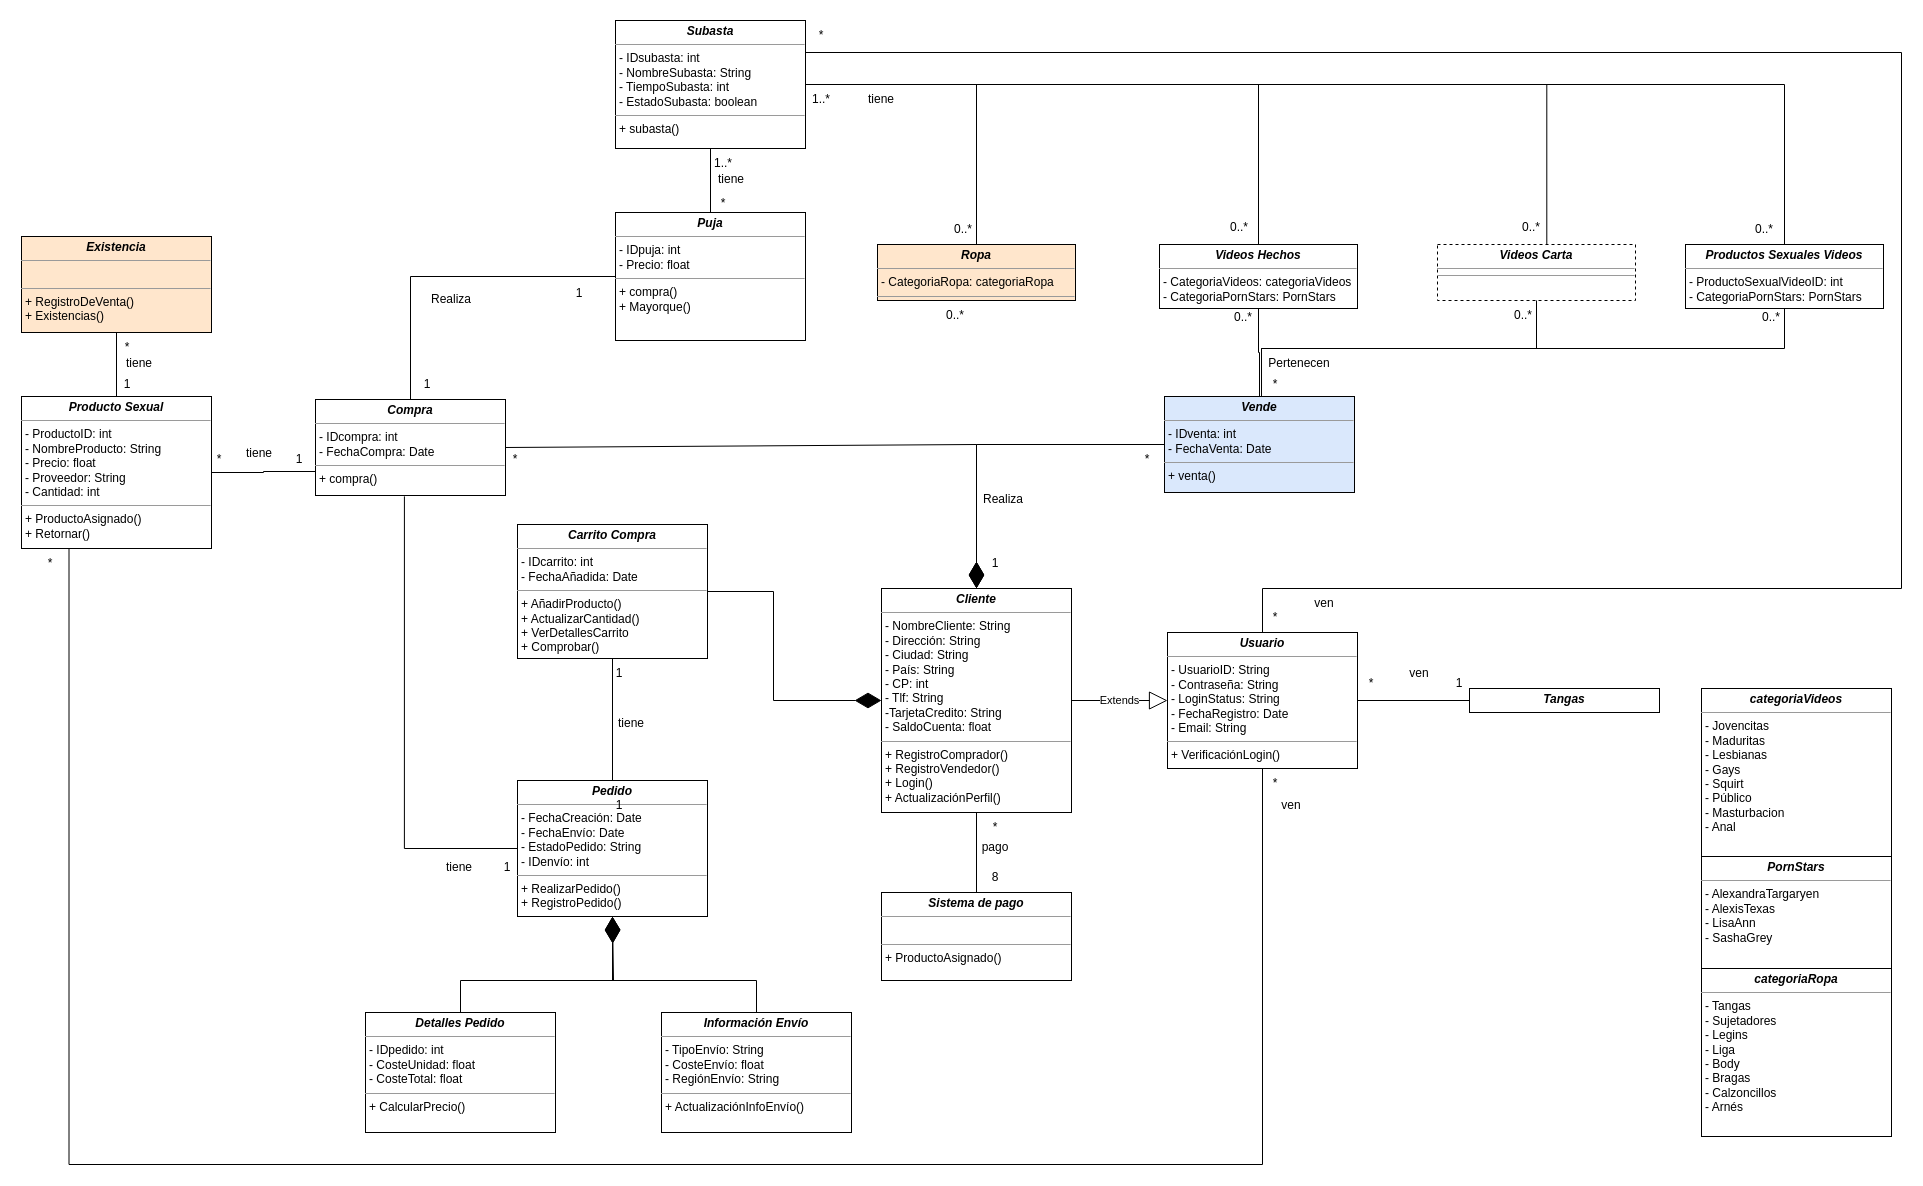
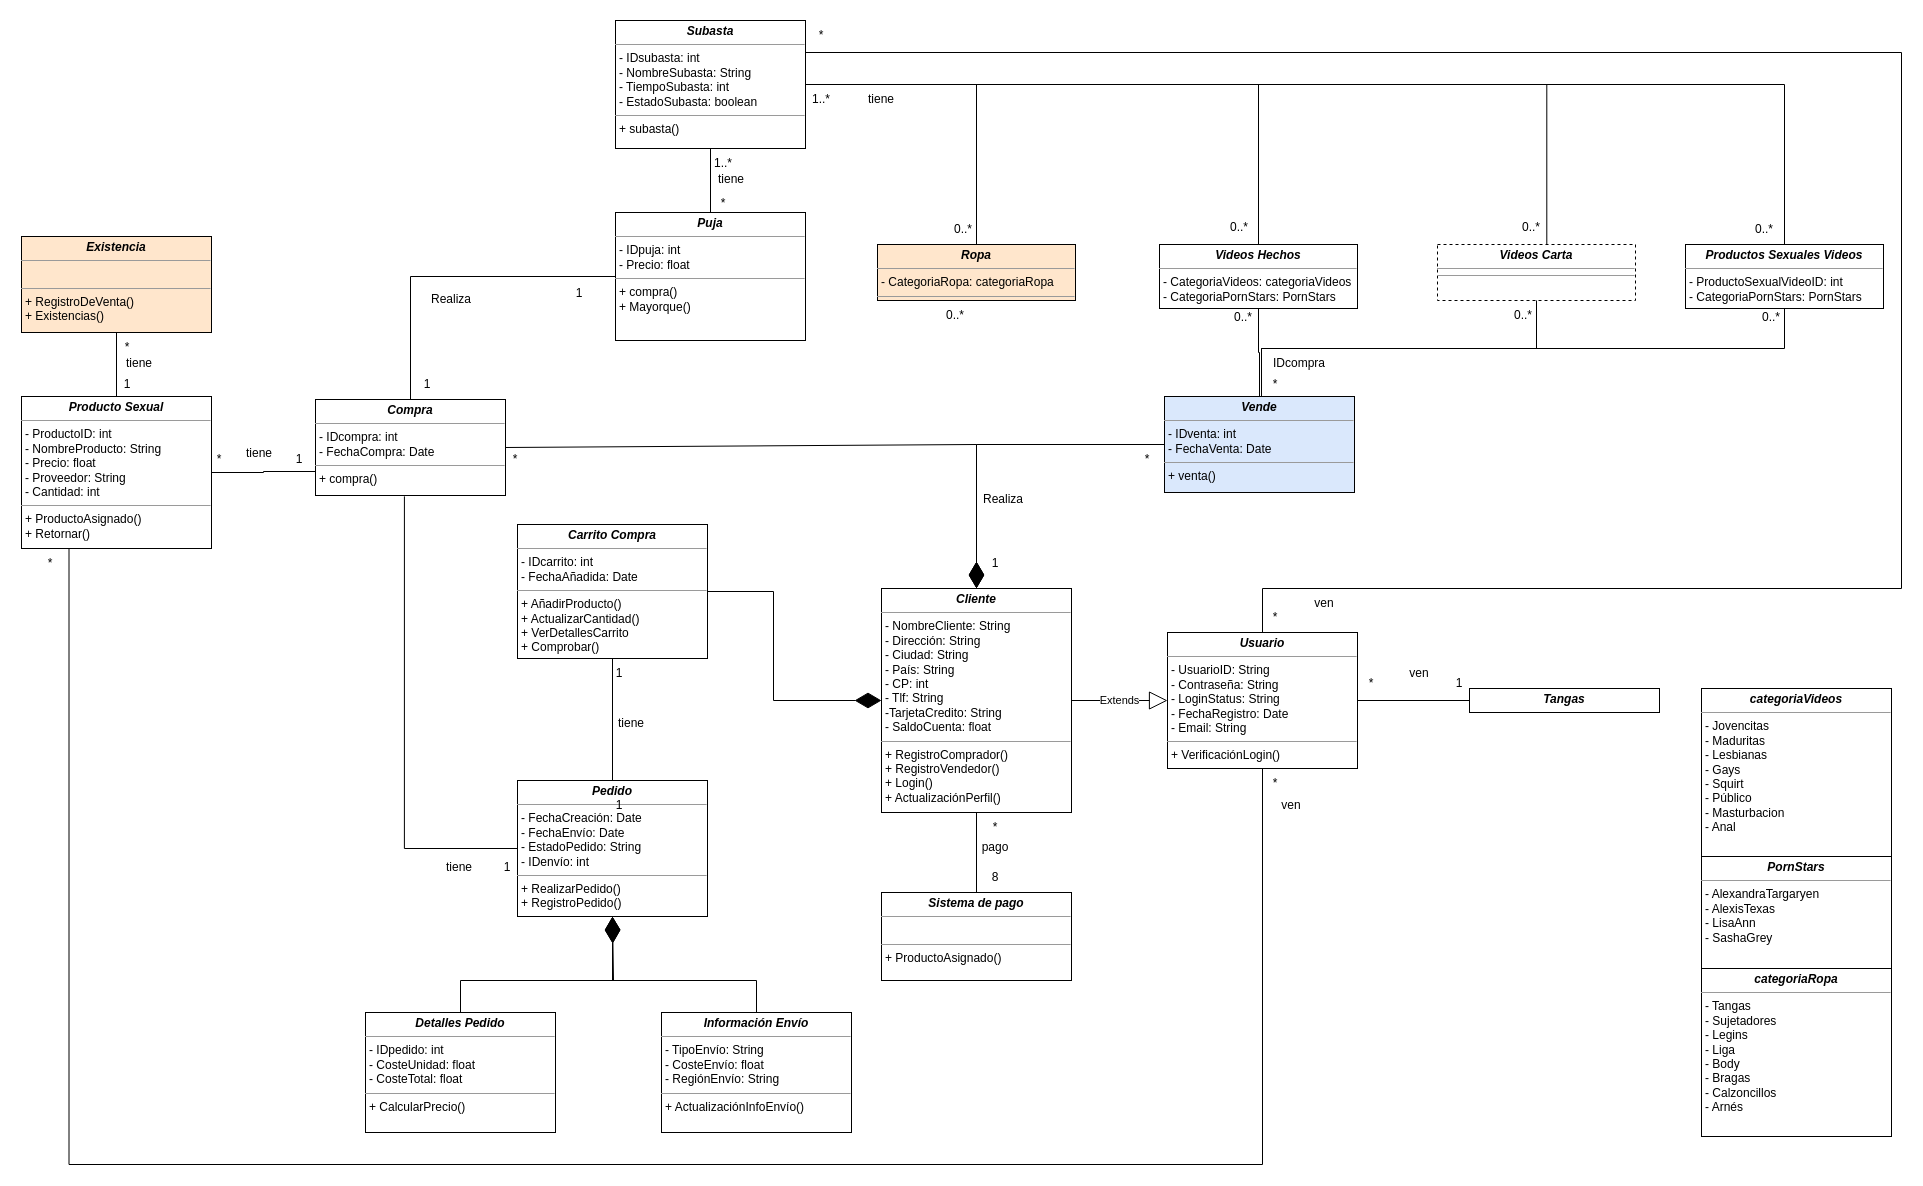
(1300, 364) -> (1300, 364)
